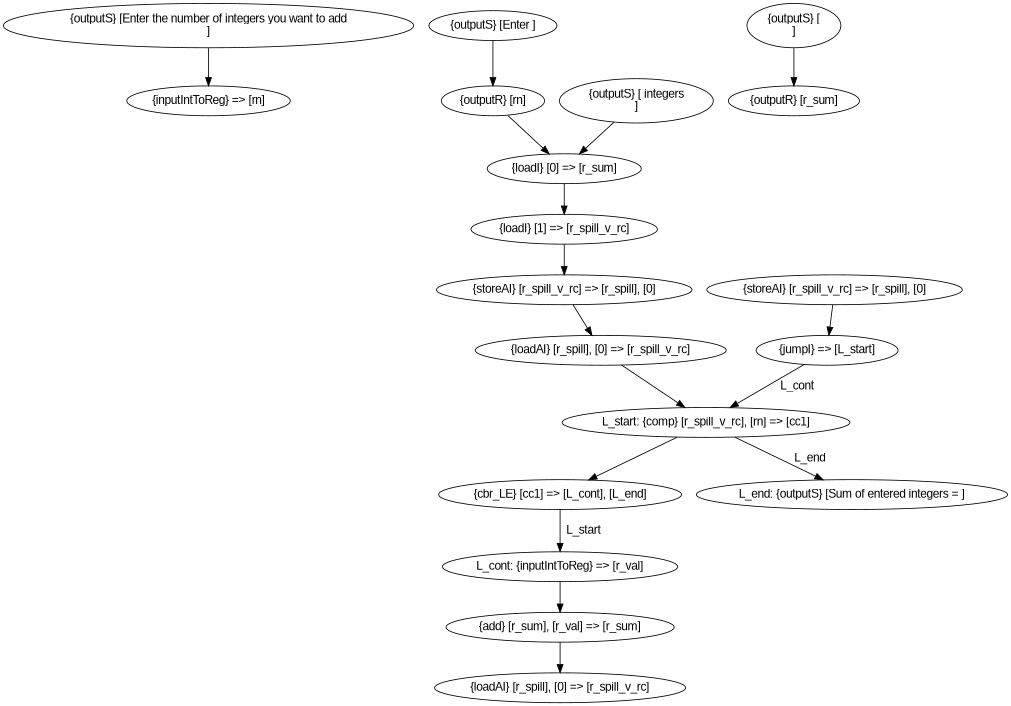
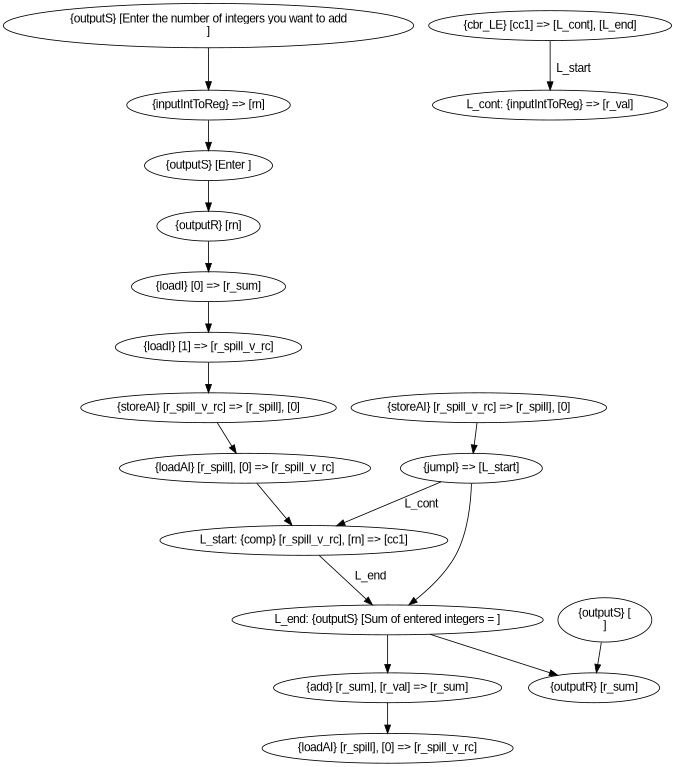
(636, 101) -> none
none -> (209, 131)
(637, 457) -> none
none -> (459, 549)
(560, 593) -> (388, 650)
none -> (490, 653)
